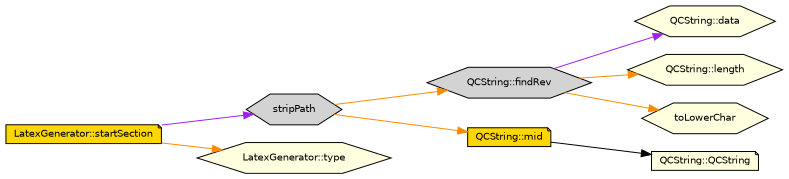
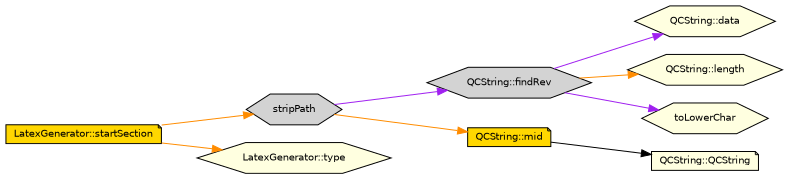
(386, 98) -> (386, 98)
(607, 100) -> (607, 100)
(203, 120) -> (203, 120)
